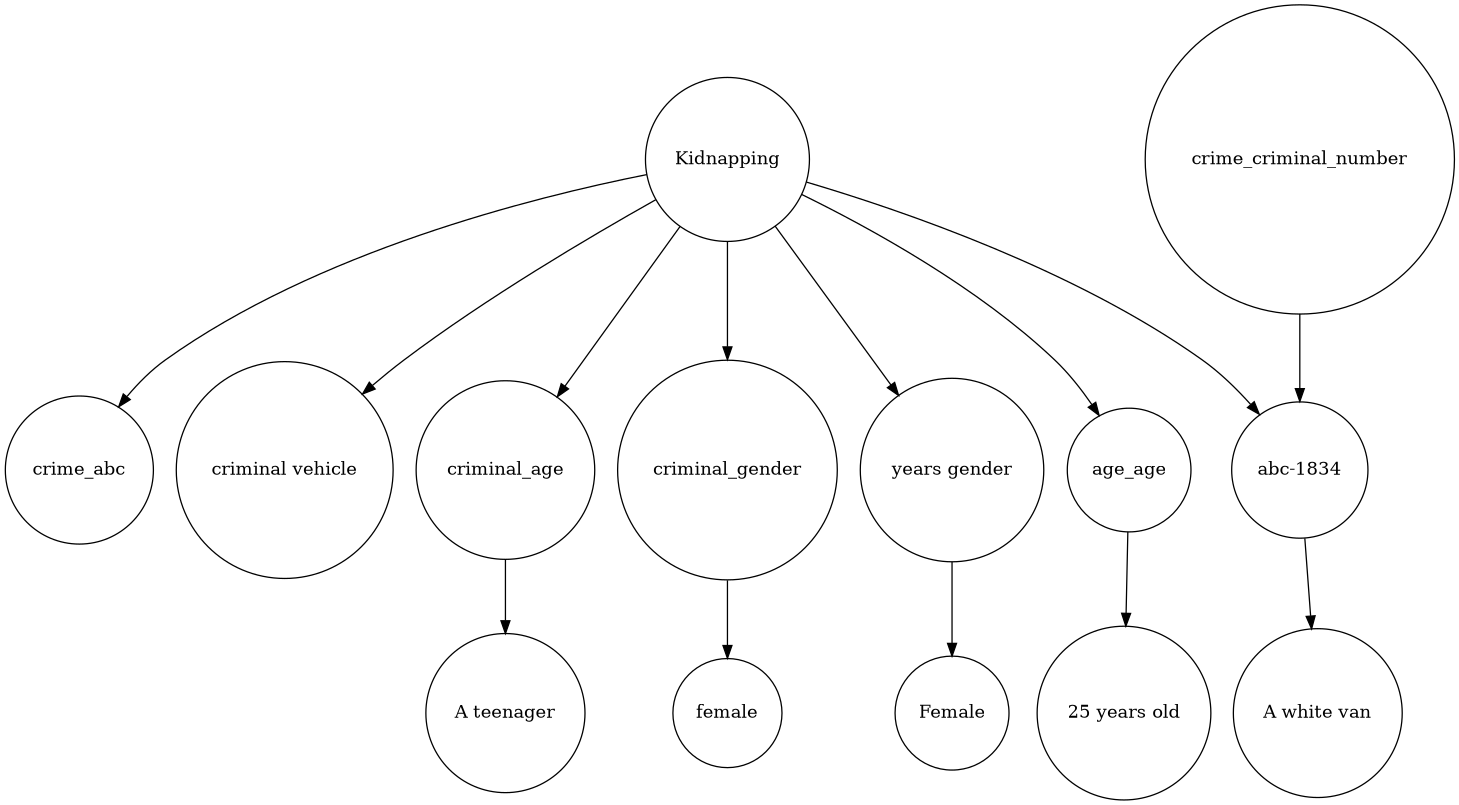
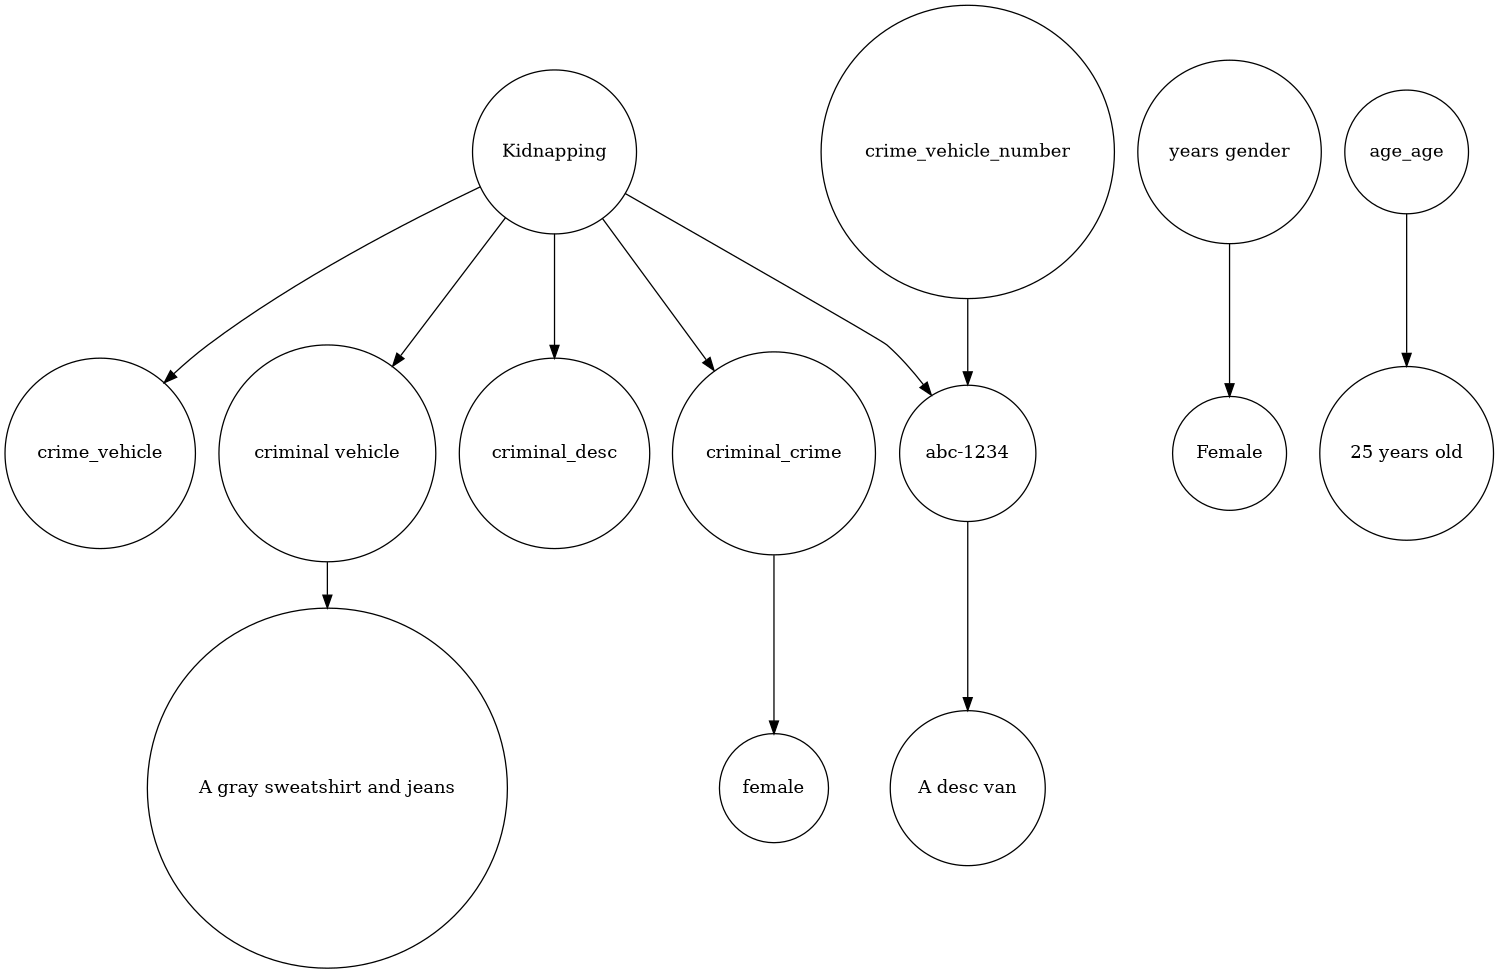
(1300, 159) -> (968, 152)
(958, 284) -> none
(833, 306) -> none
(79, 470) -> (100, 453)
(505, 470) -> (555, 453)
(727, 470) -> (774, 453)
(1300, 470) -> (968, 453)
(505, 713) -> none
(1318, 713) -> (968, 788)
none -> (327, 788)
